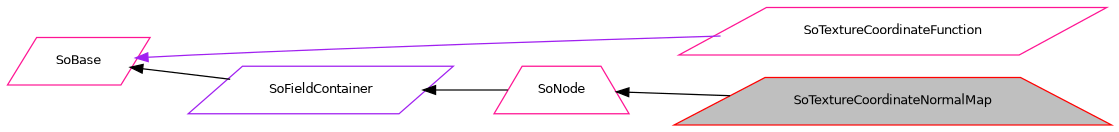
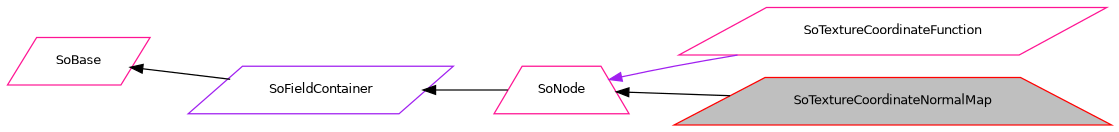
(434, 45) -> (680, 65)
